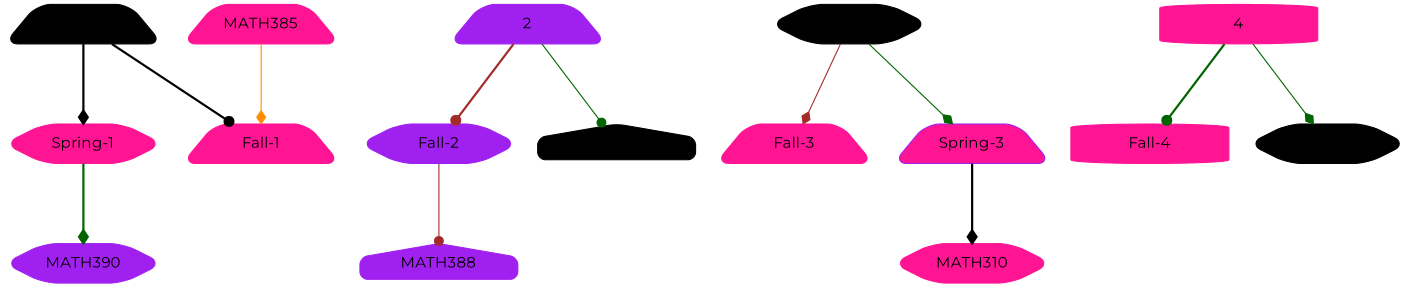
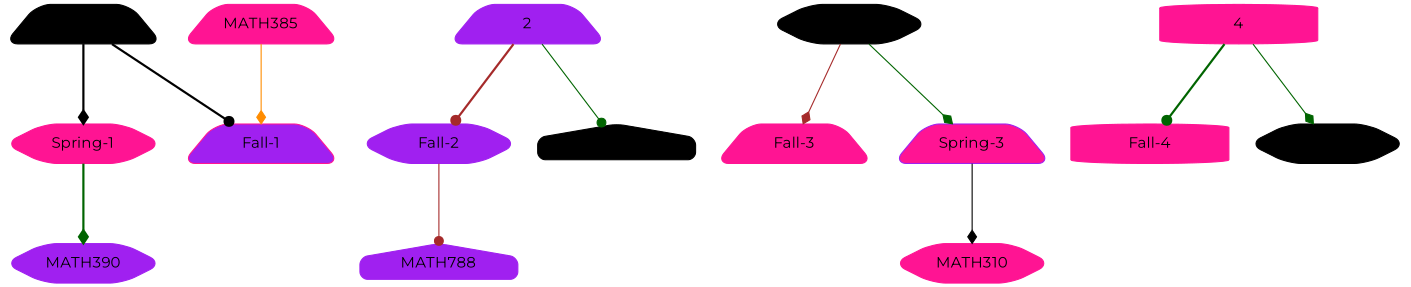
(261, 144) -> (261, 144)
(972, 197) -> (972, 197)
(439, 263) -> (439, 263)
